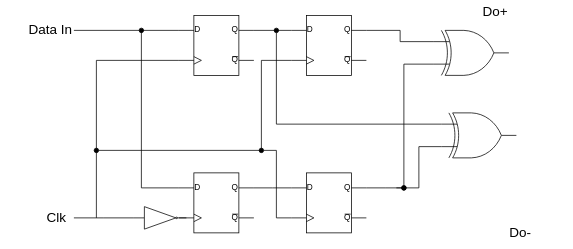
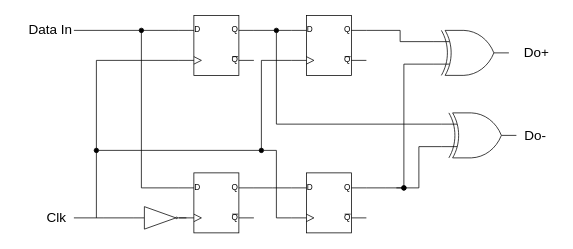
(495, 12) -> (537, 53)
(521, 233) -> (536, 135)
